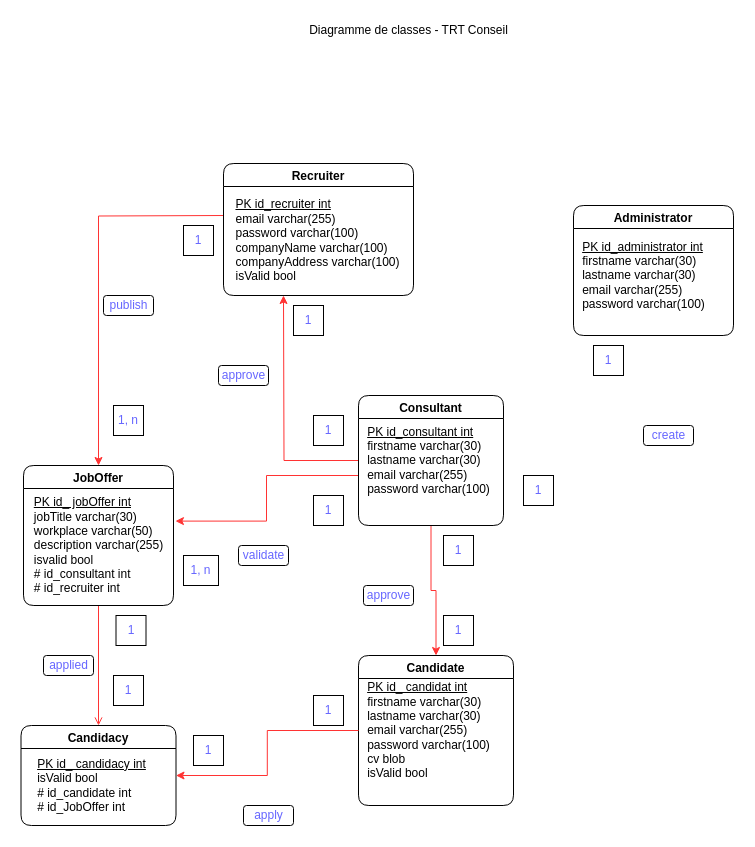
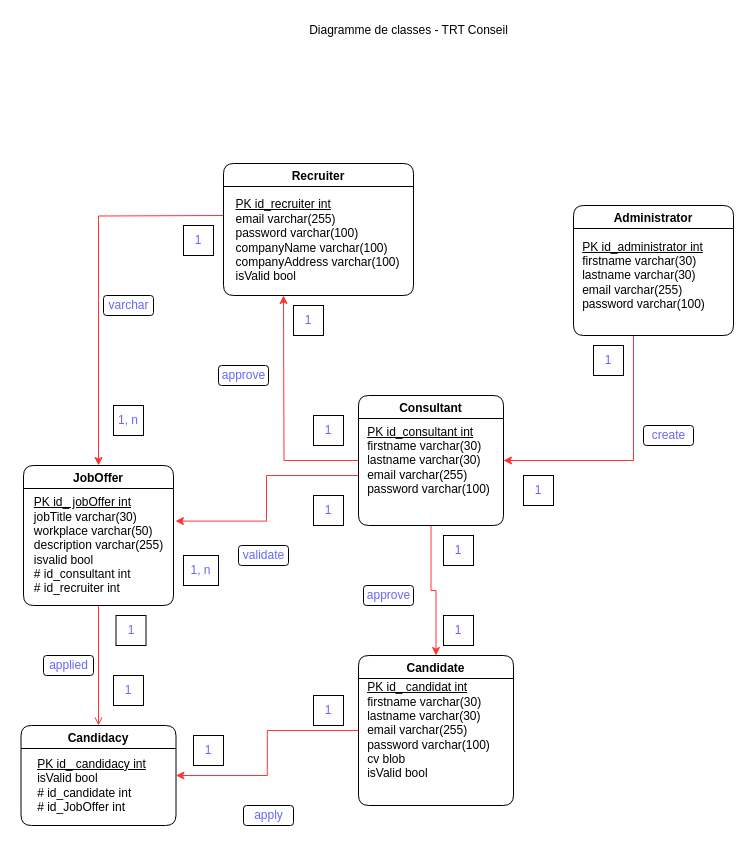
(129, 306) -> (129, 306)
none -> (634, 461)
